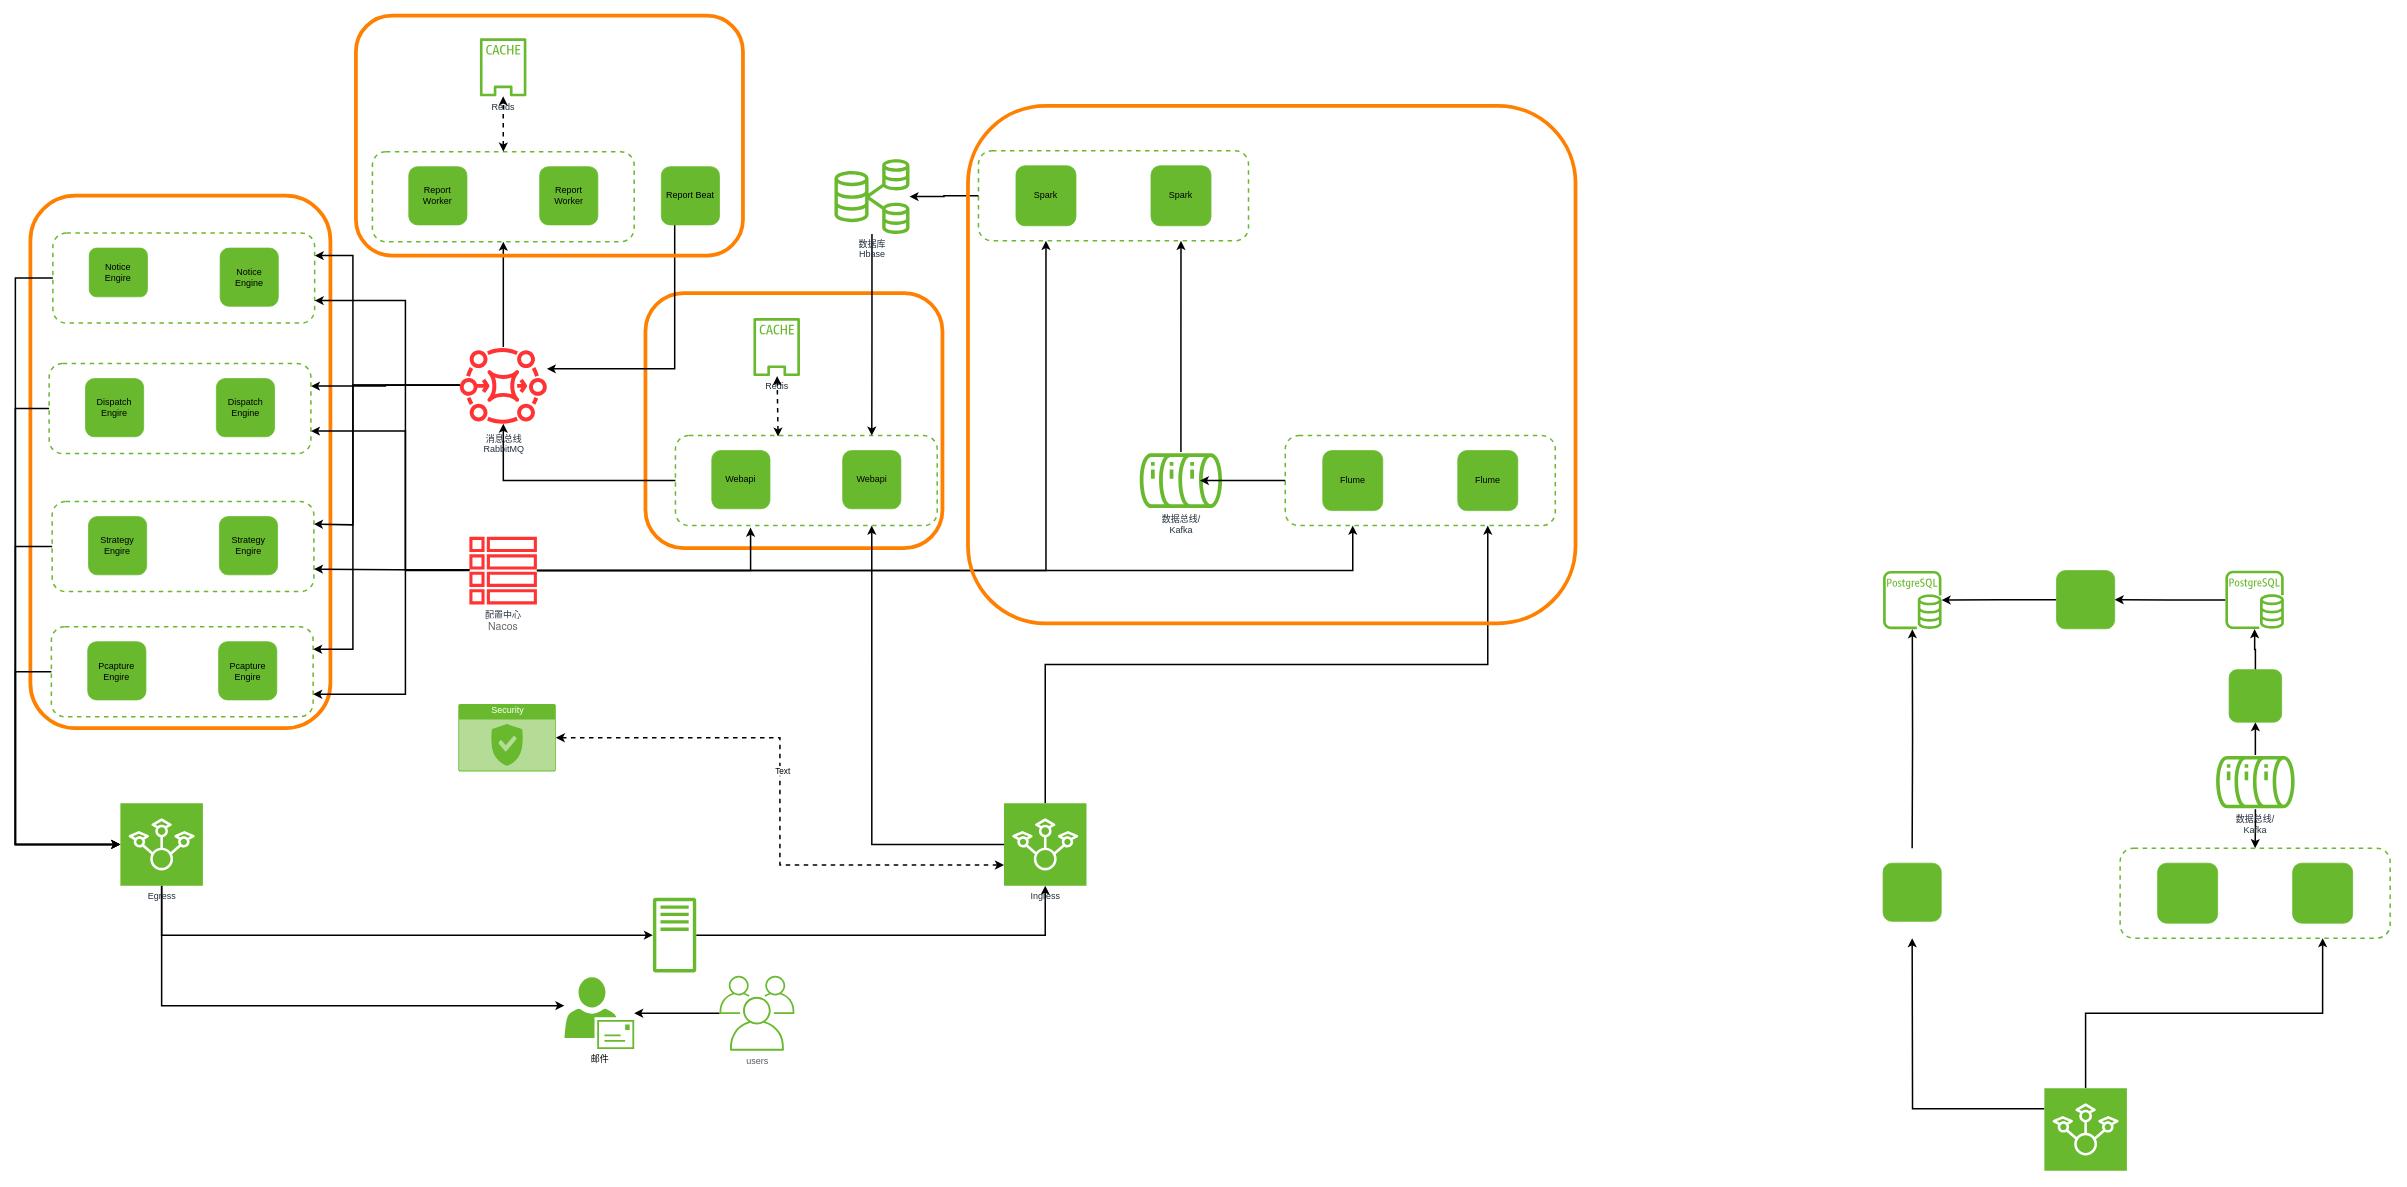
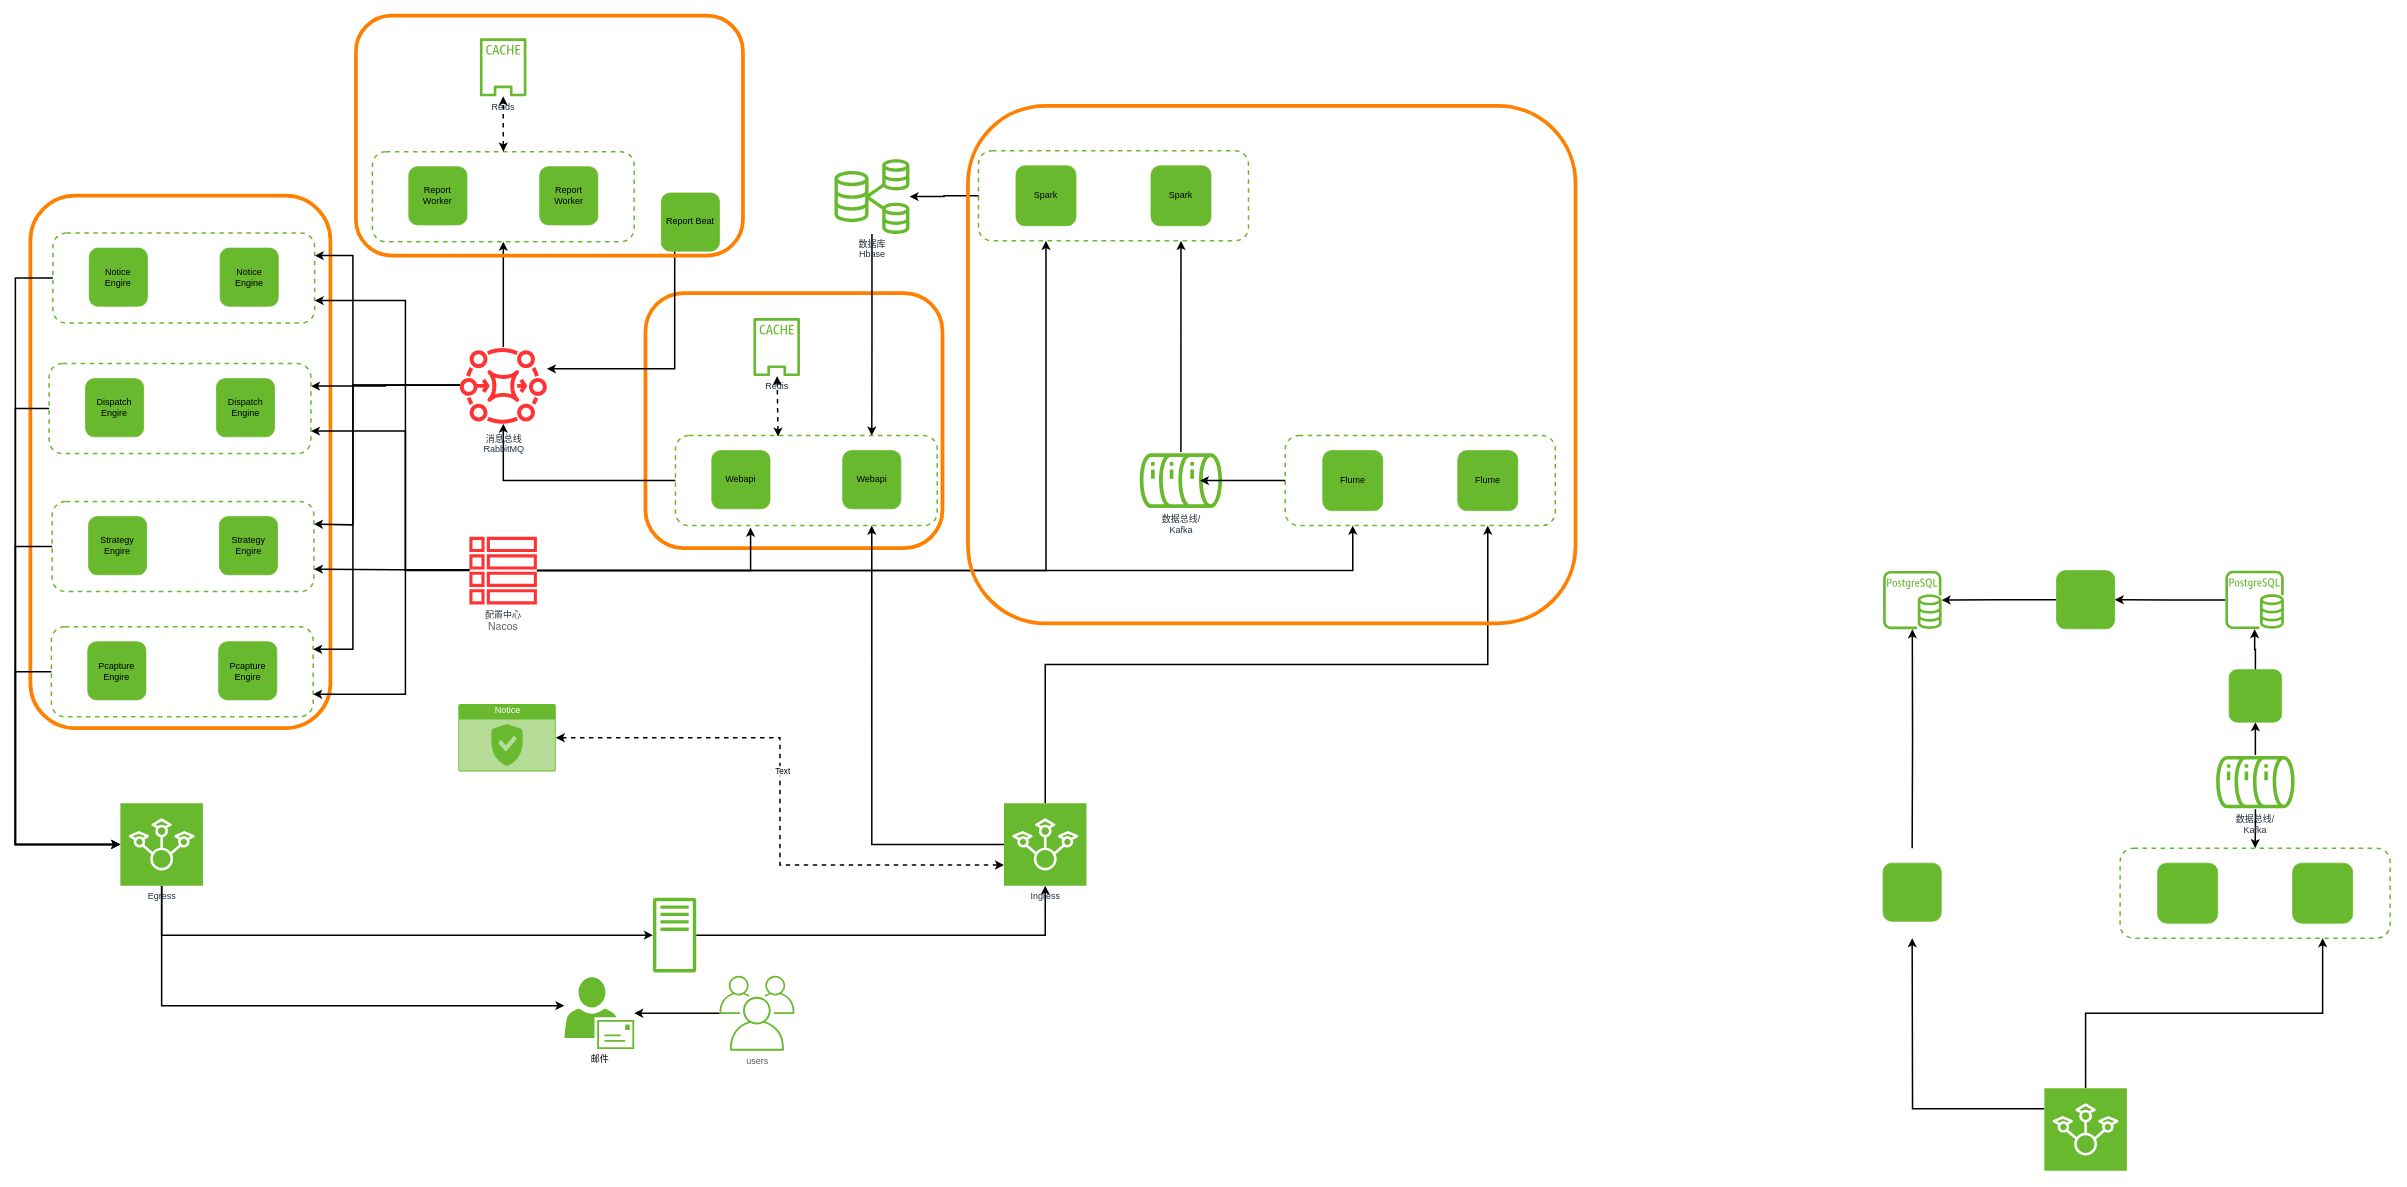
(690, 196) -> (690, 222)
(118, 272) -> (118, 277)
(508, 710) -> (508, 710)
